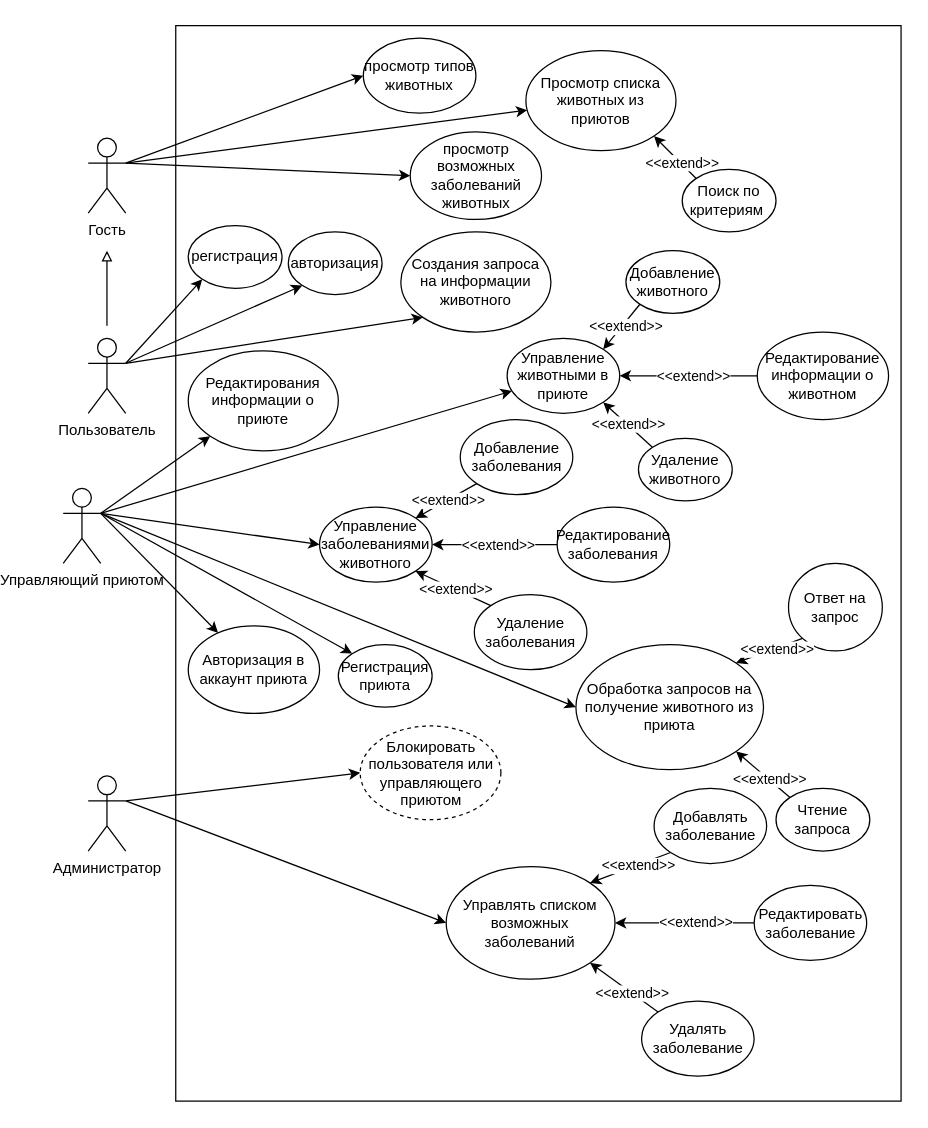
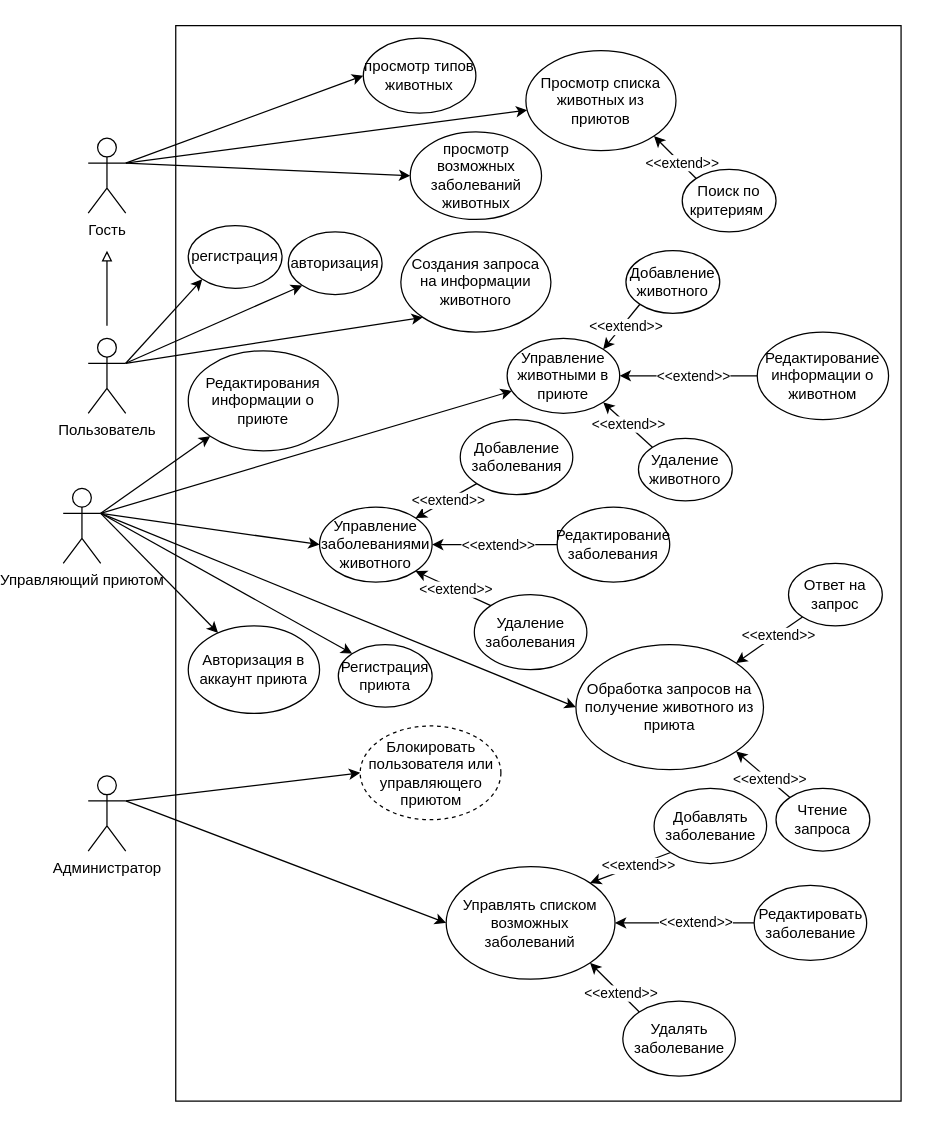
(835, 607) -> (835, 594)
(698, 1038) -> (679, 1038)
